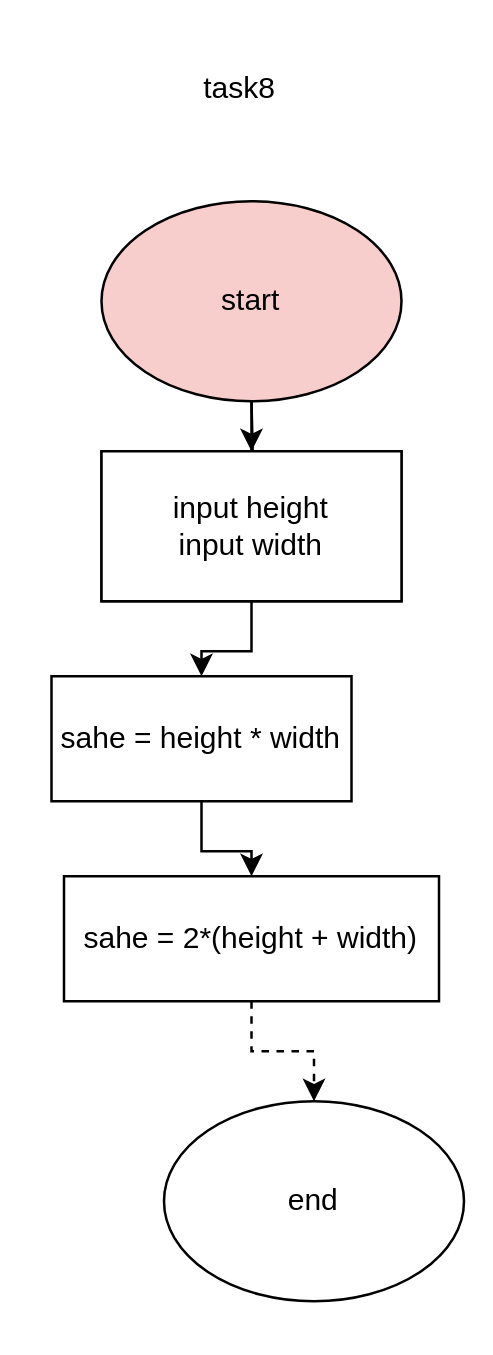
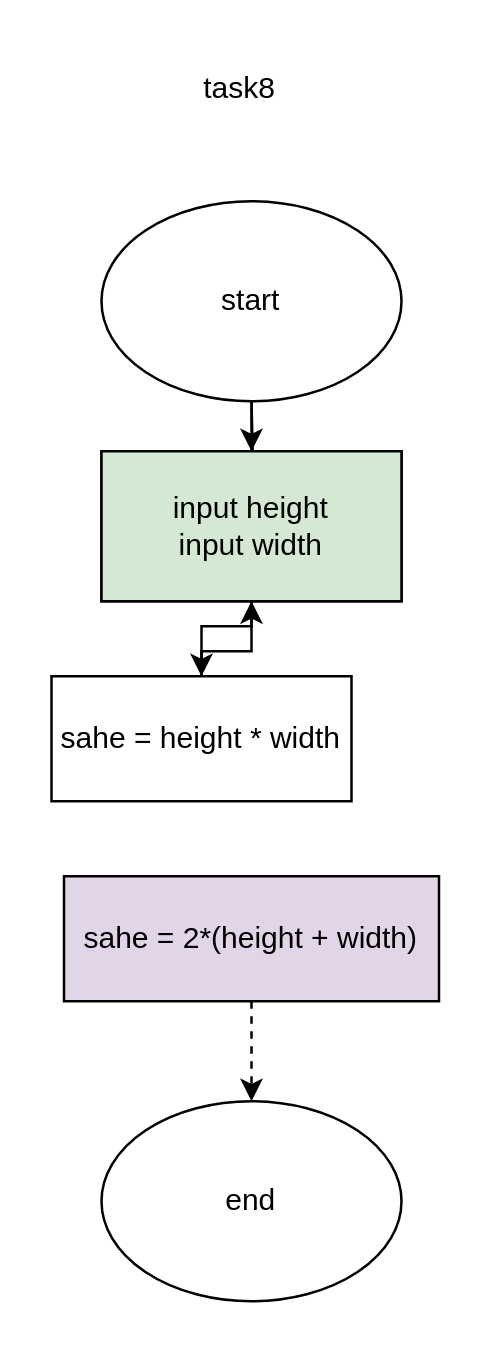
(251, 301) -> (251, 301)
(251, 526) -> (251, 526)
(205, 851) -> (214, 626)
(251, 939) -> (251, 939)
(314, 1201) -> (251, 1201)
